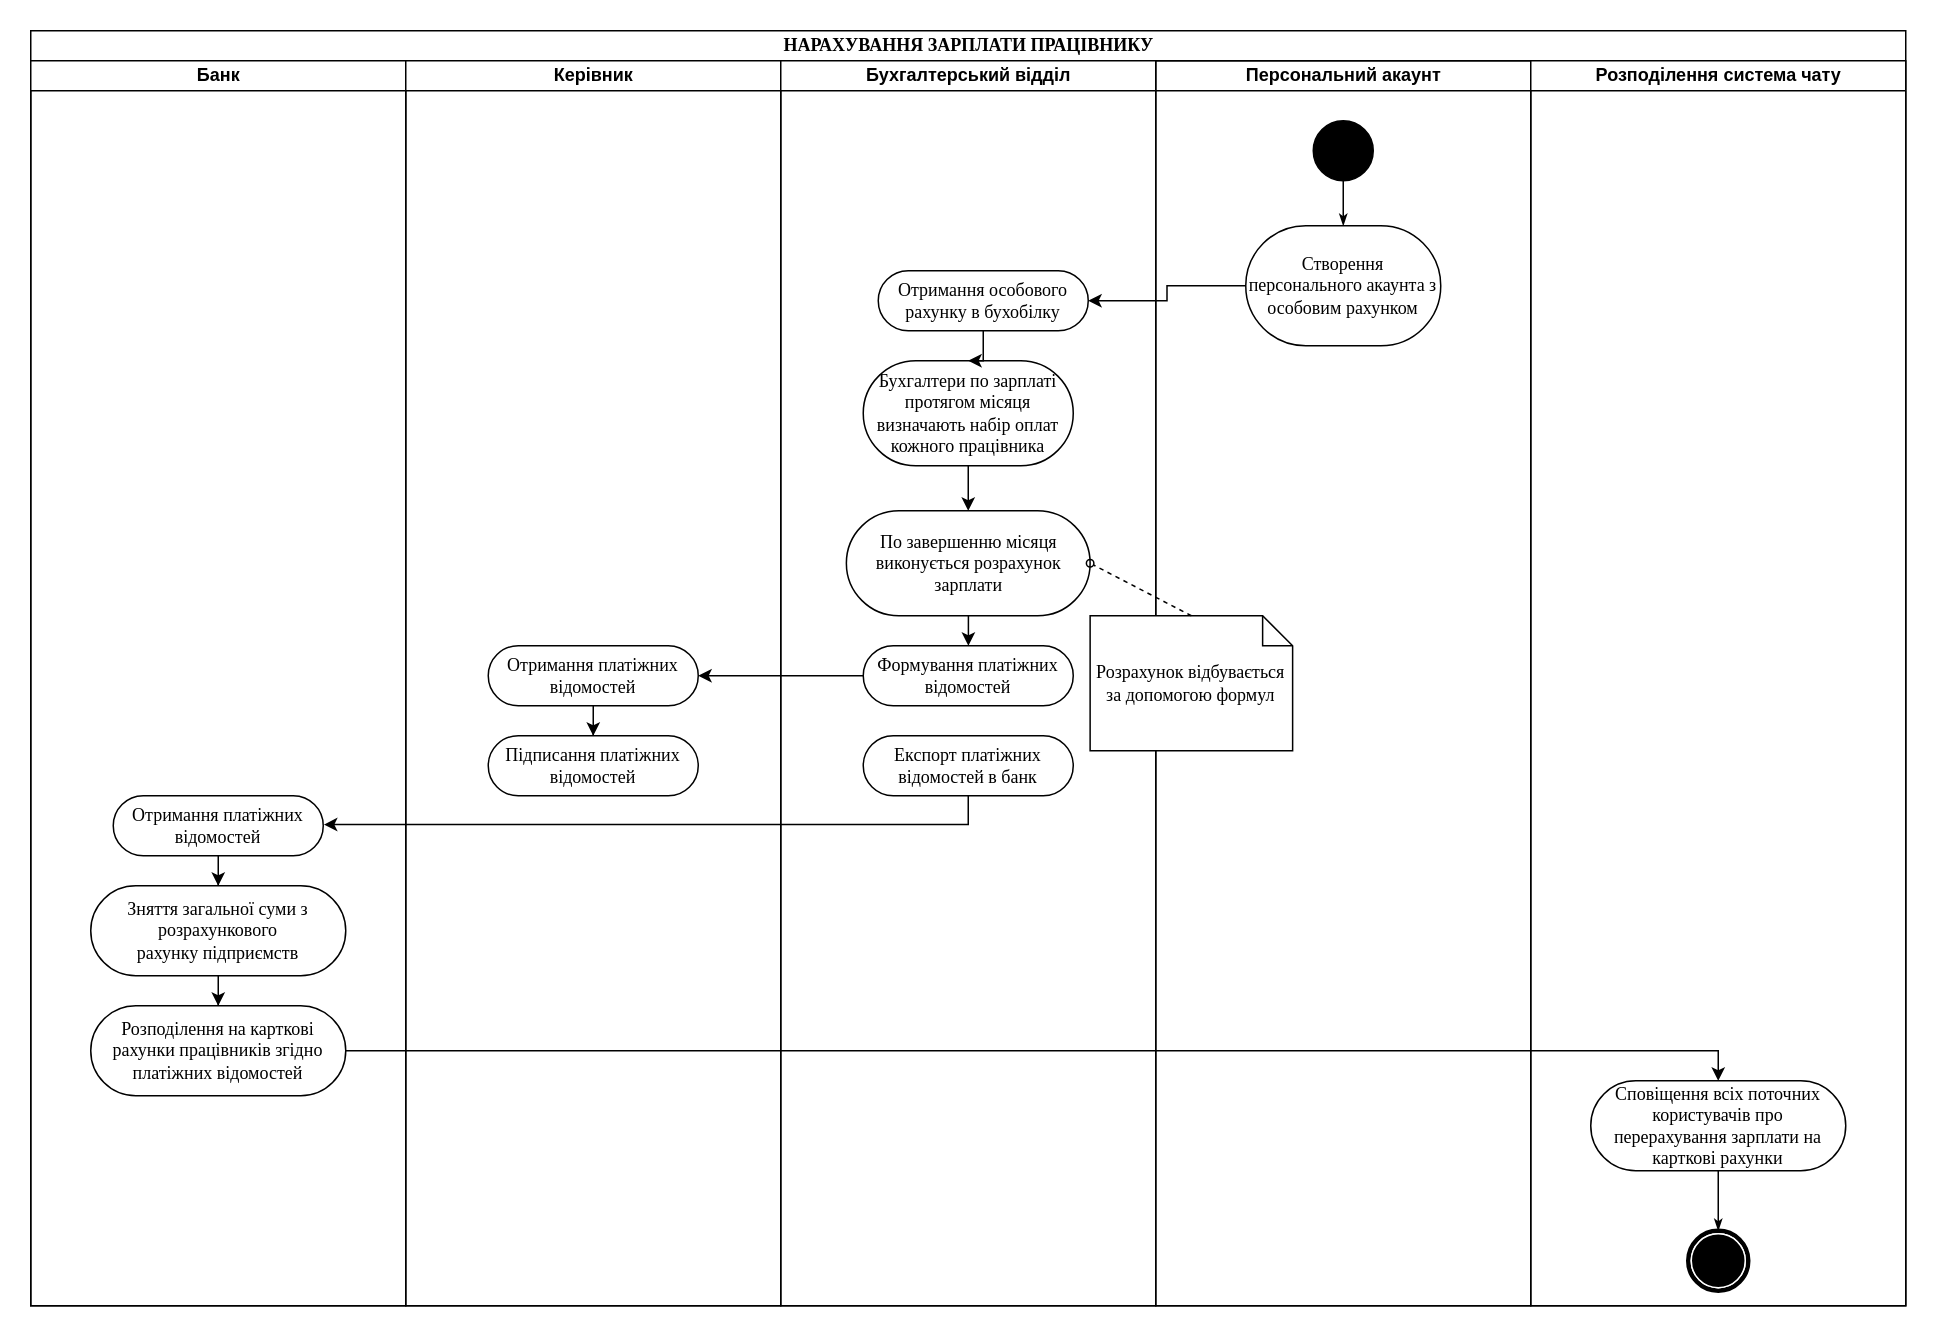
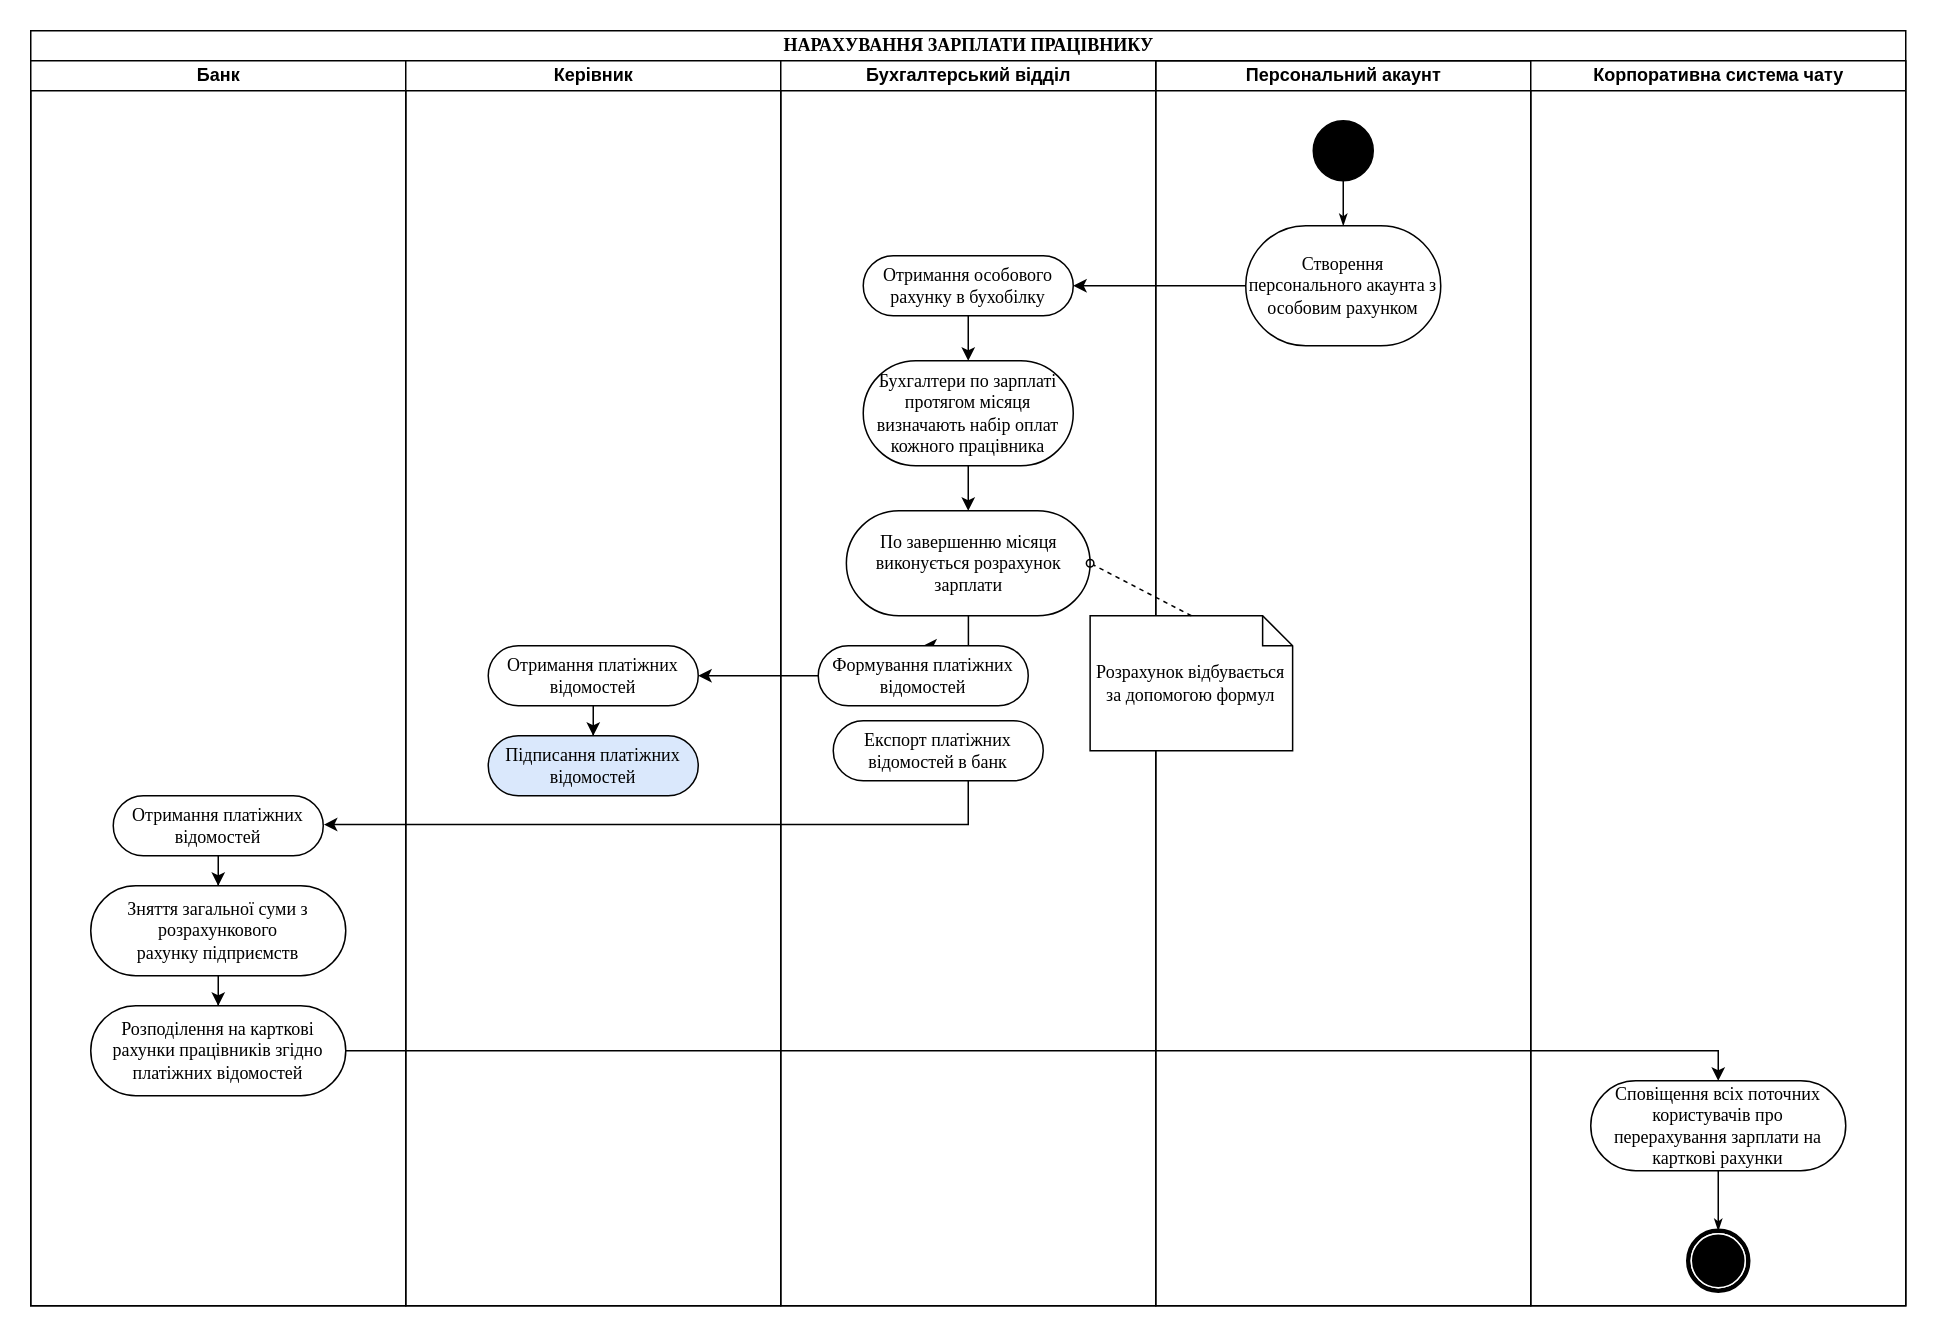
(1719, 76) -> (1719, 76)
(983, 301) -> (968, 286)
(968, 676) -> (923, 676)
(593, 766) -> (593, 766)
(968, 766) -> (938, 751)
